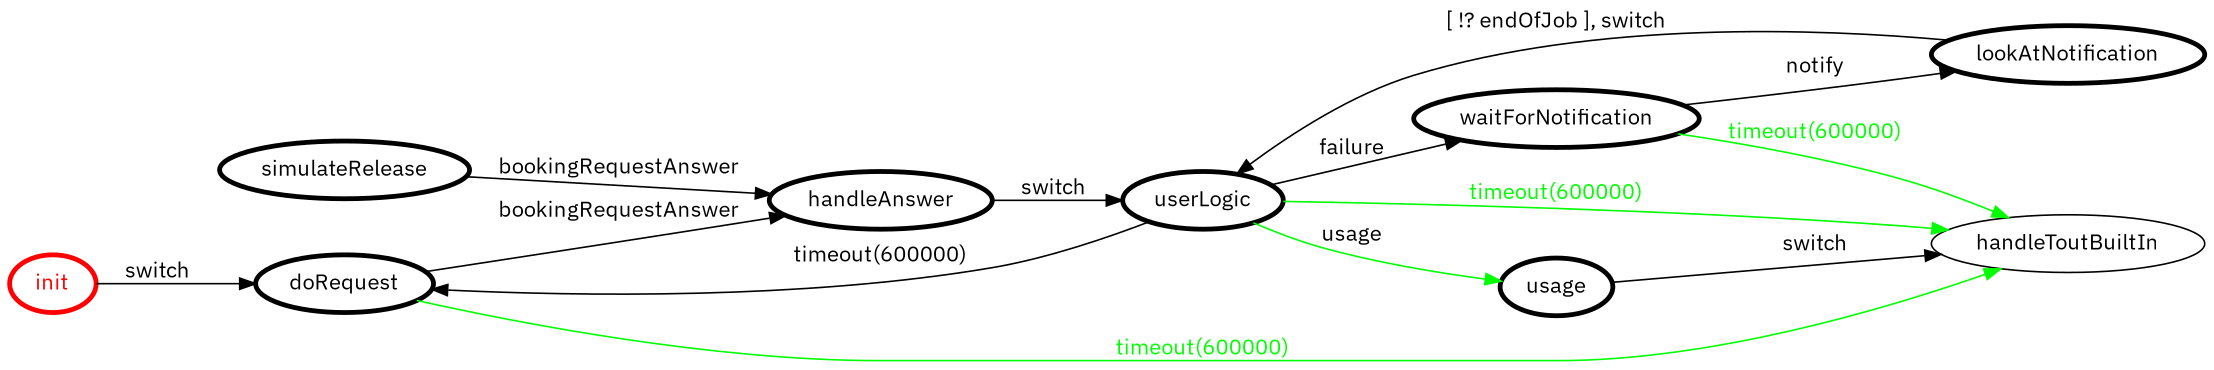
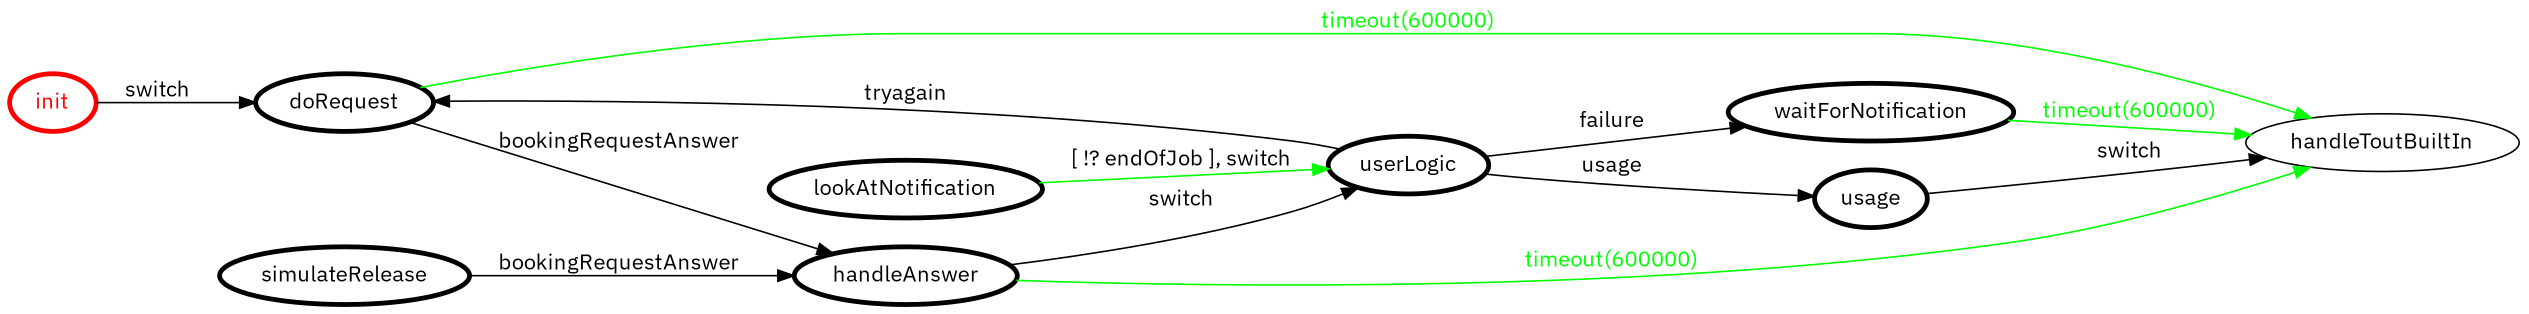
(1586, 42) -> (1176, 176)
(1812, 90) -> none
(1608, 210) -> (1661, 275)
(881, 256) -> (906, 94)
(1367, 259) -> (1641, 187)
